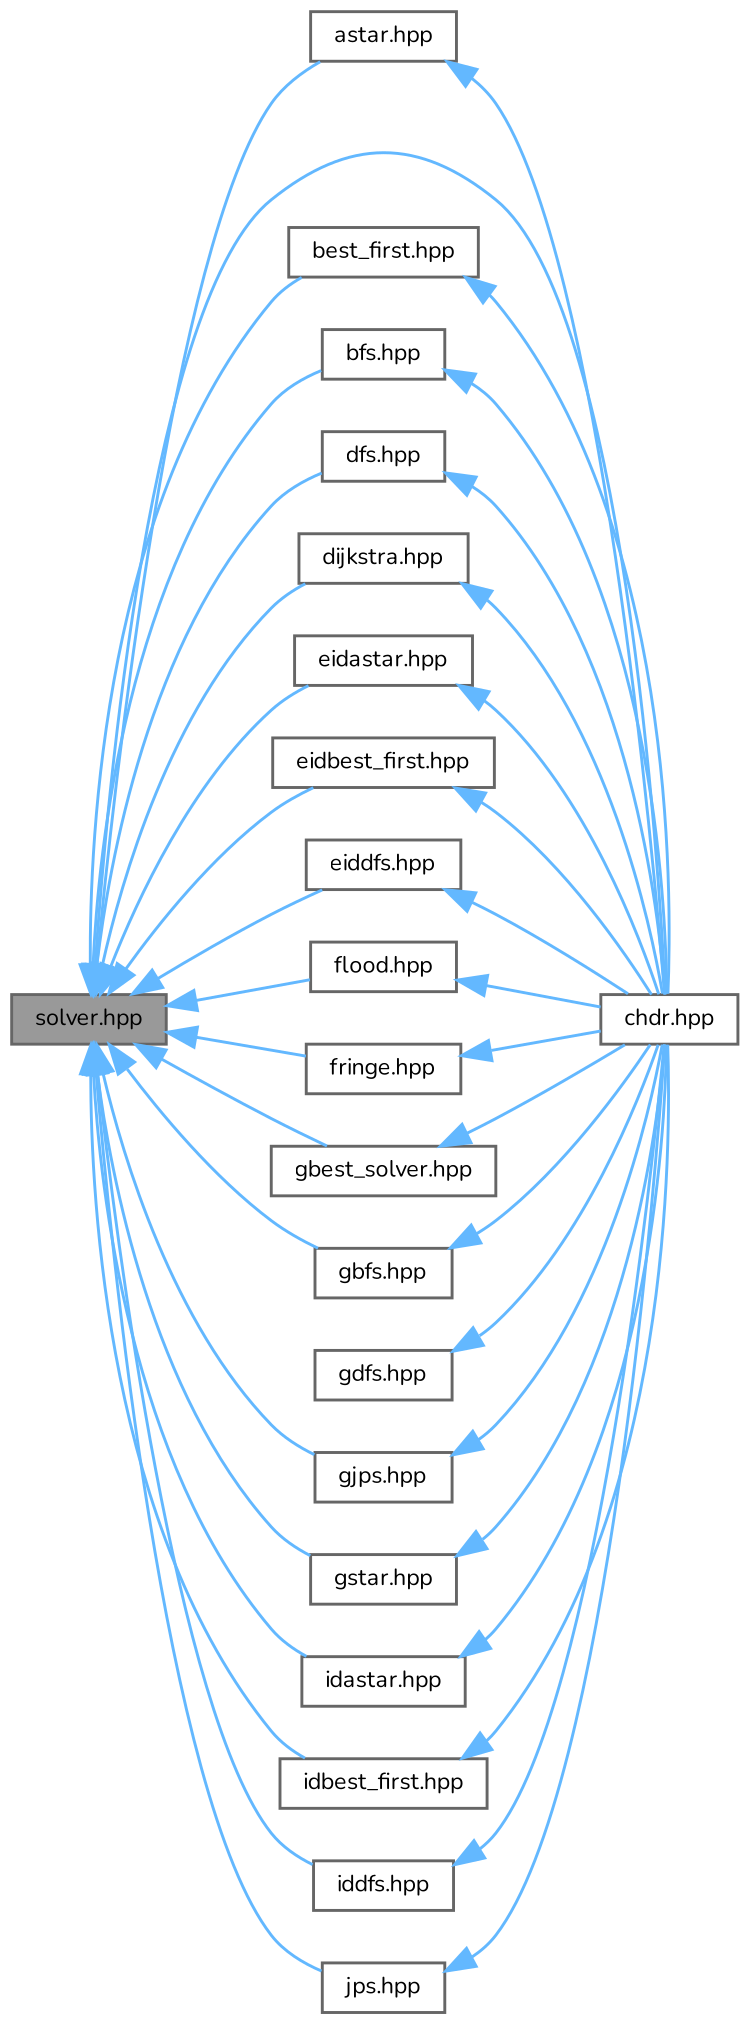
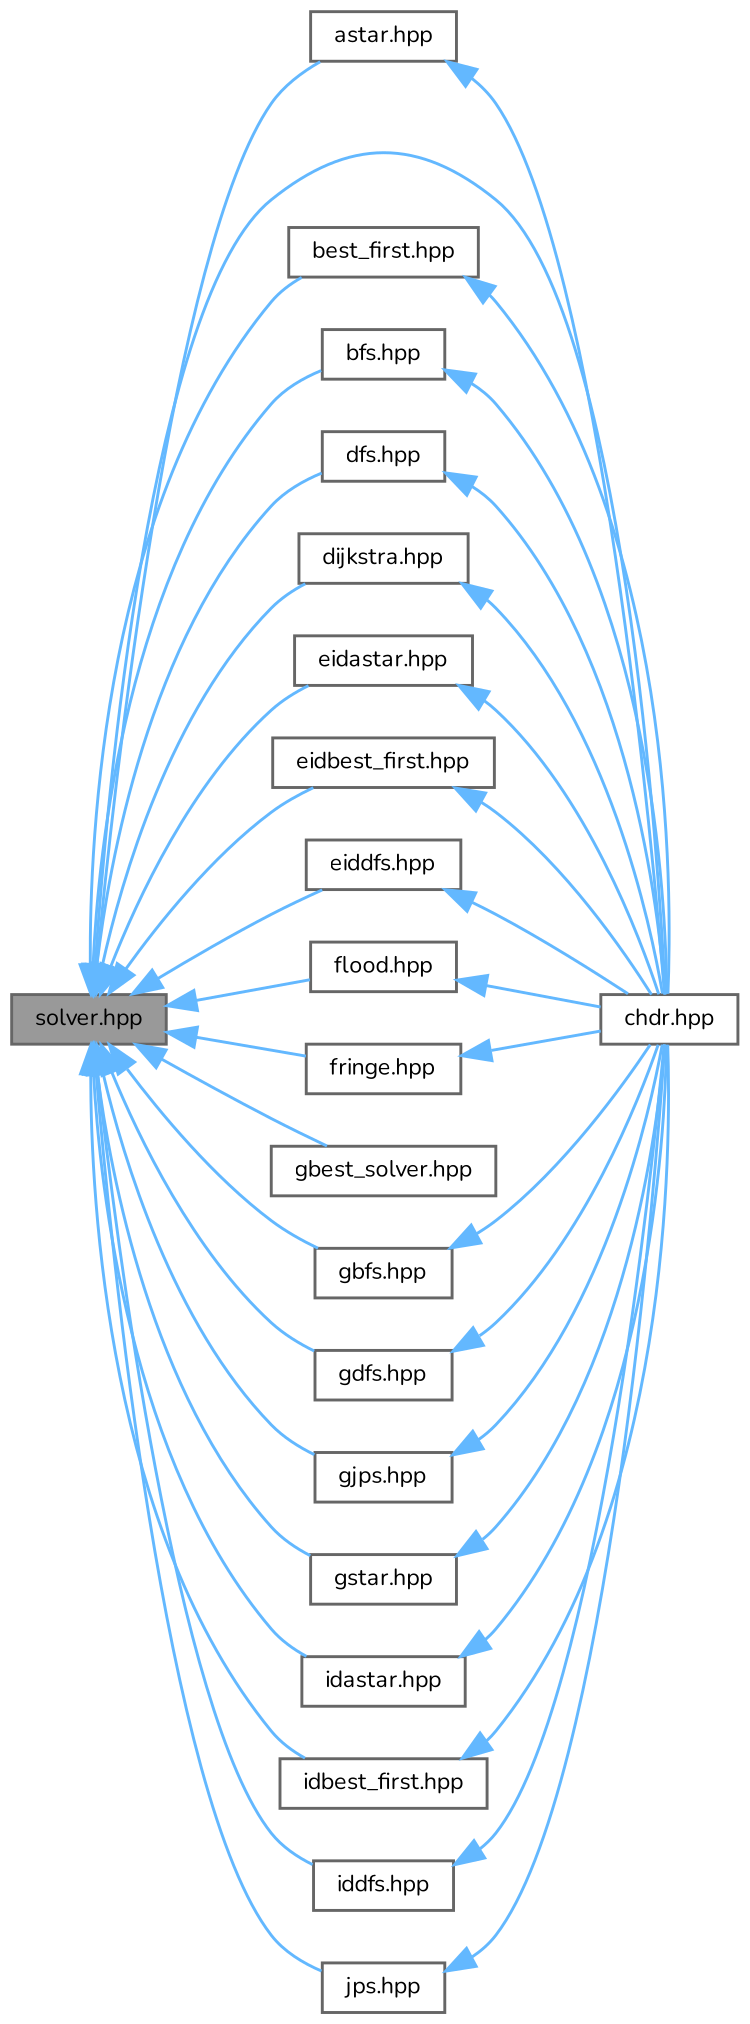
(547, 1090) -> none
none -> (193, 1228)
